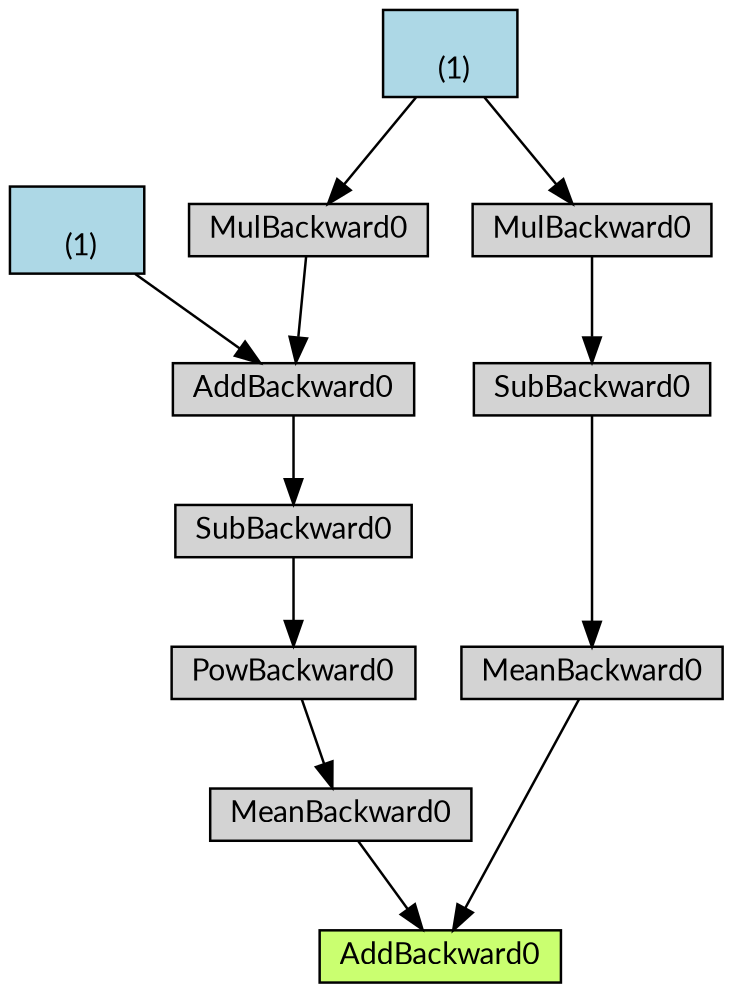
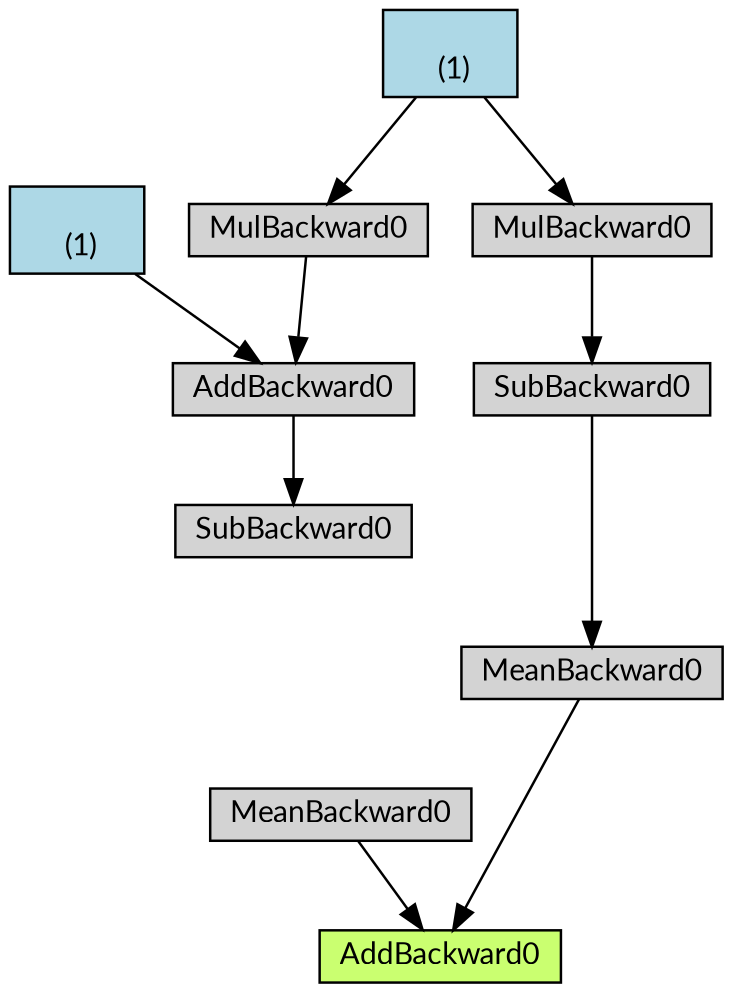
(294, 673) -> none
